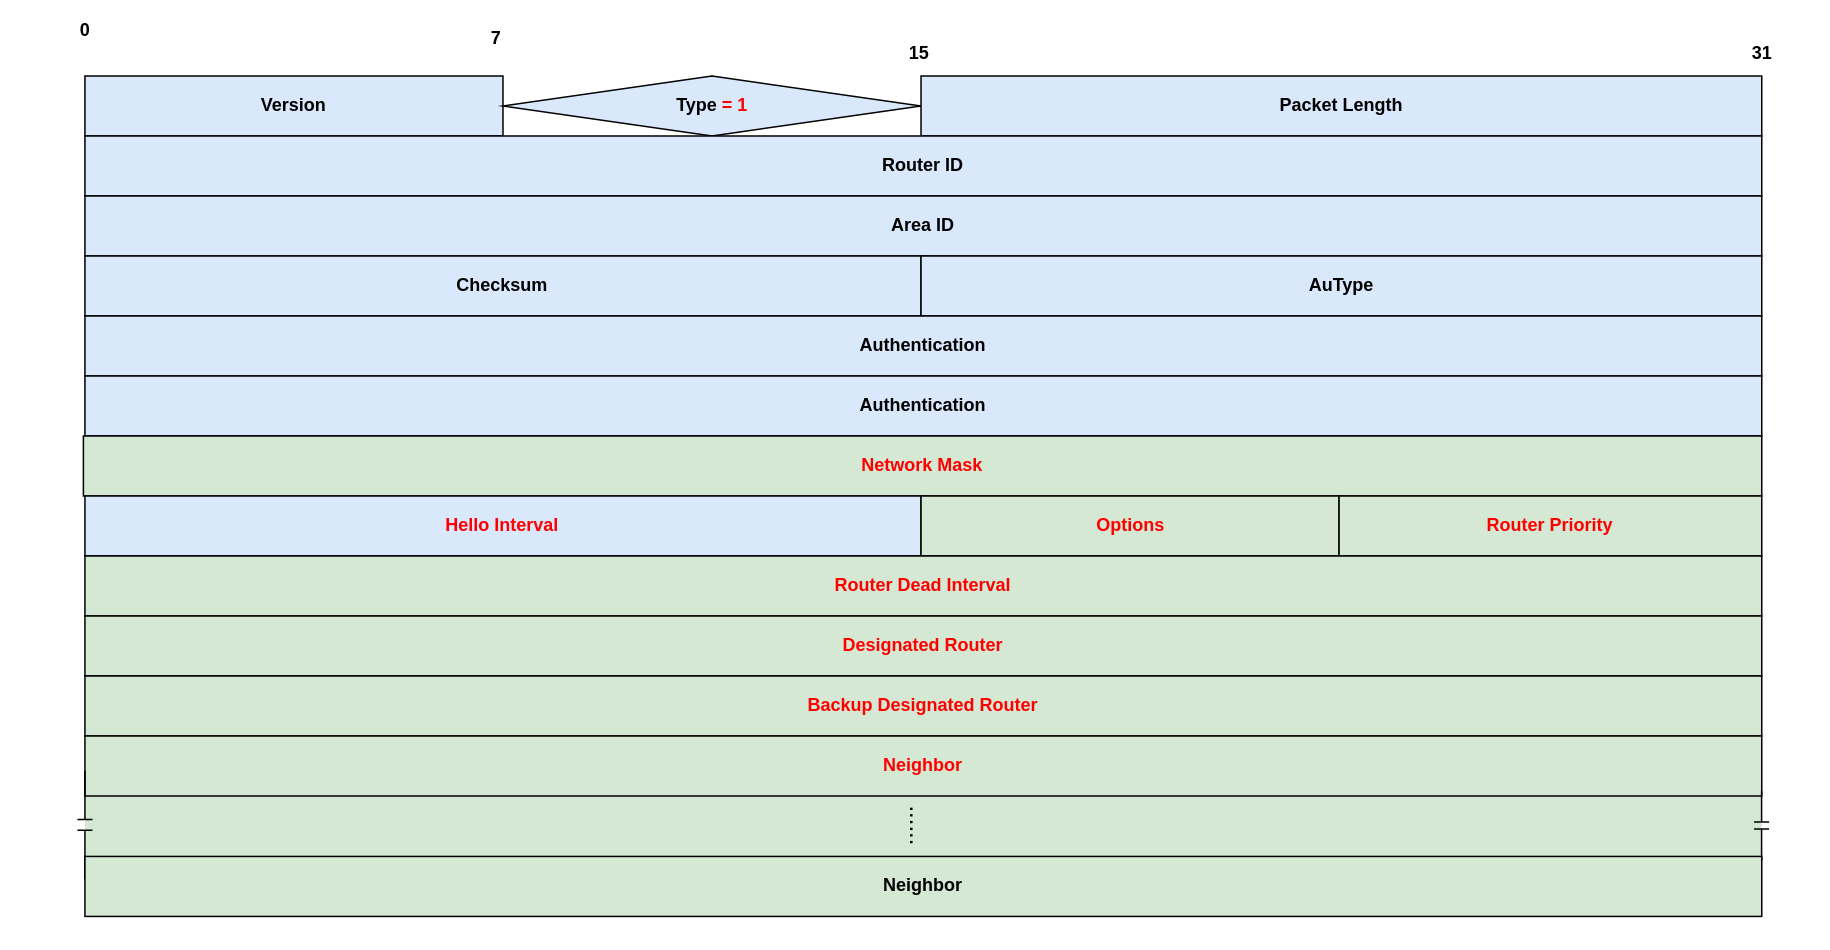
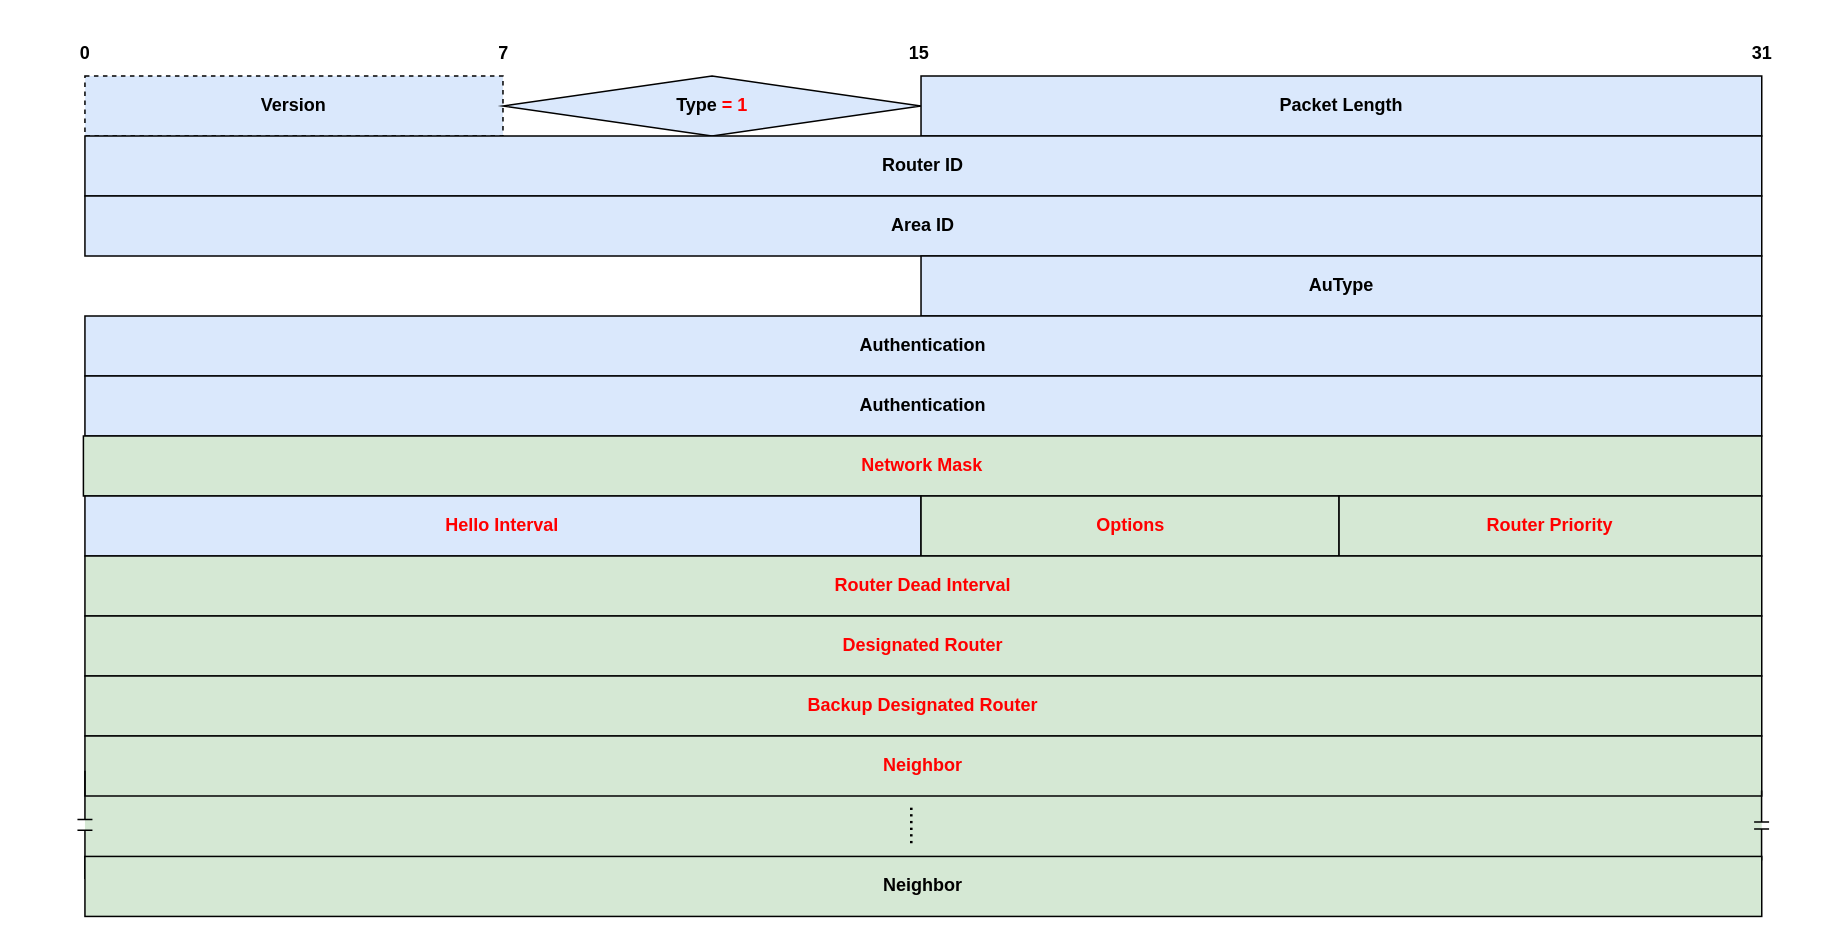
(85, 31) -> (85, 53)
(495, 38) -> (503, 53)
(294, 106) -> (294, 106)
(503, 286) -> none
